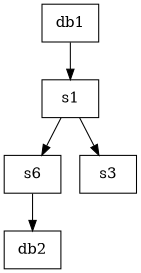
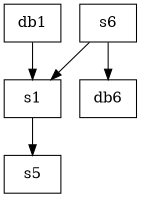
(54, 132) -> (74, 57)
(108, 174) -> (33, 174)
(33, 250) -> (108, 99)
